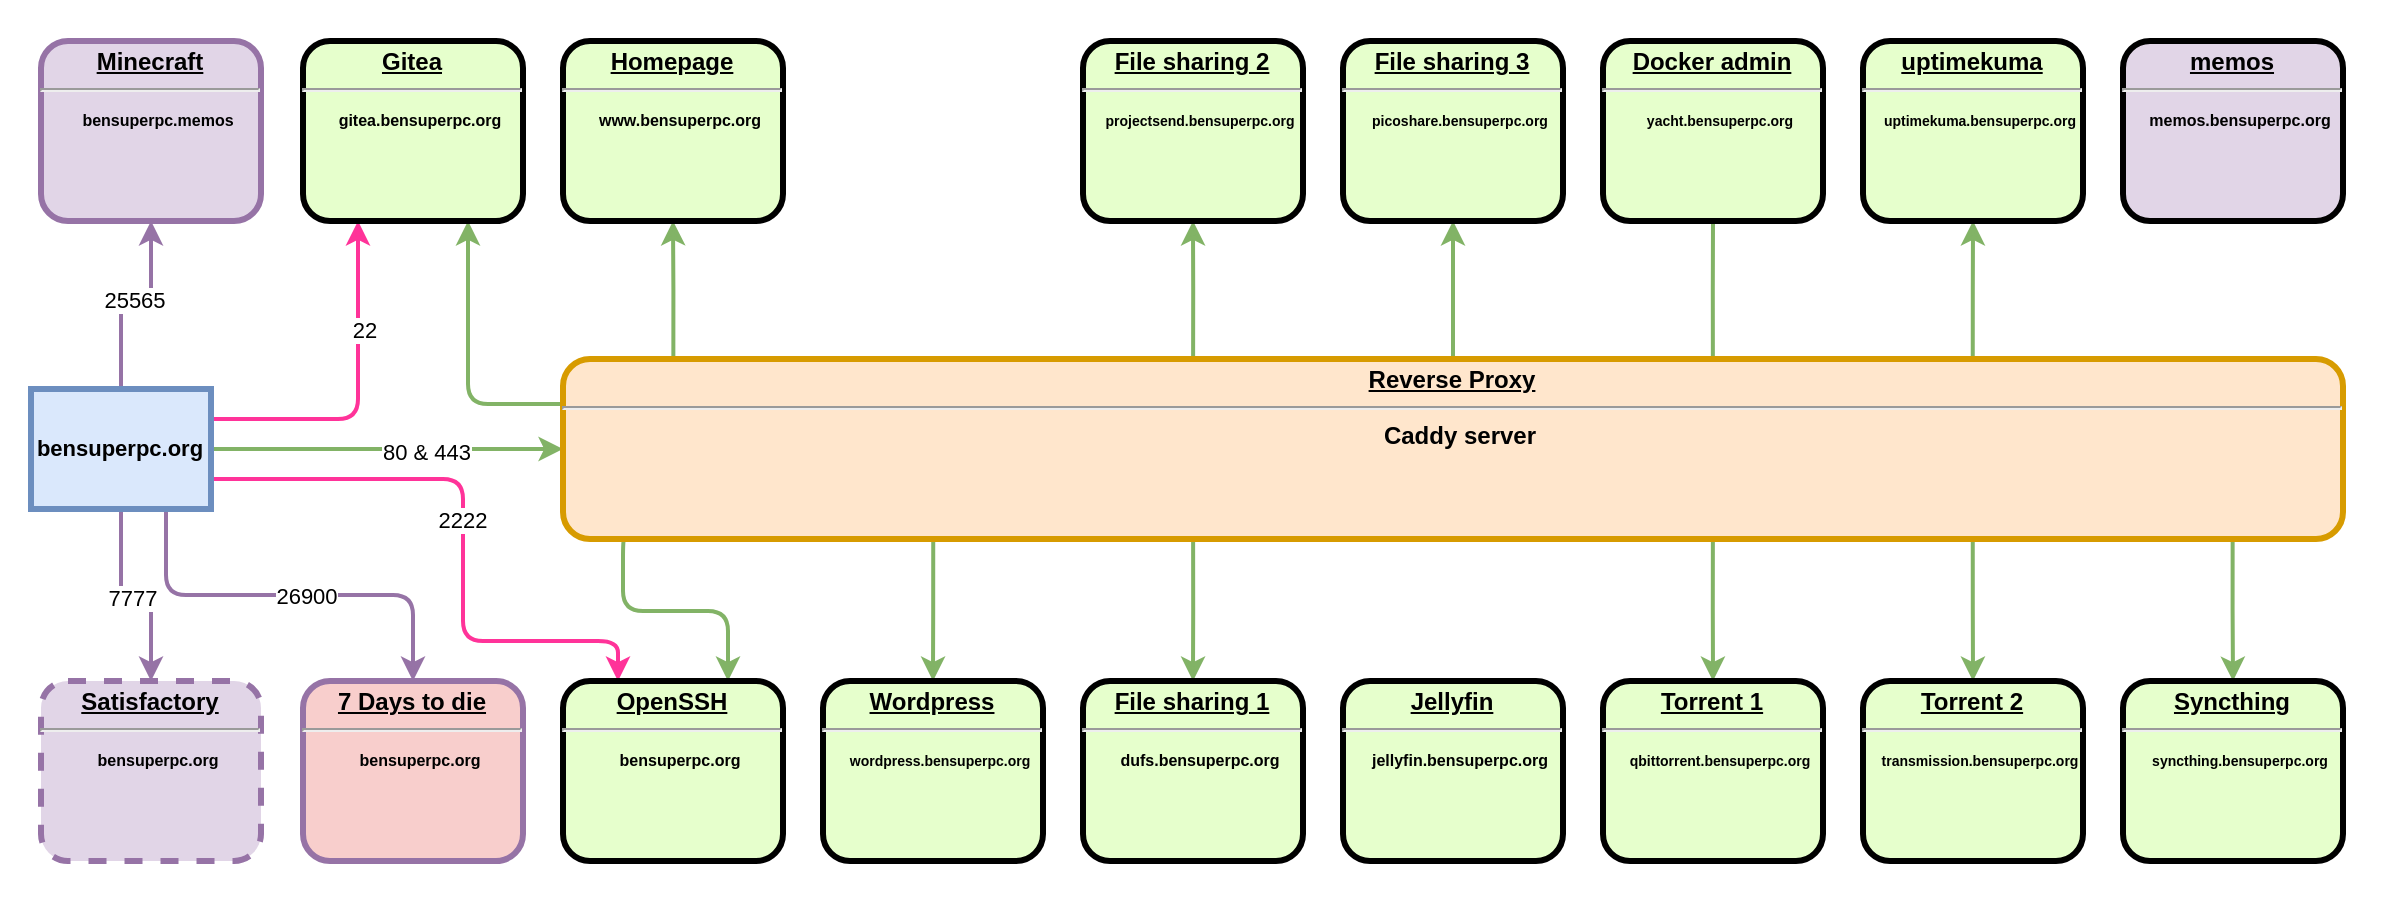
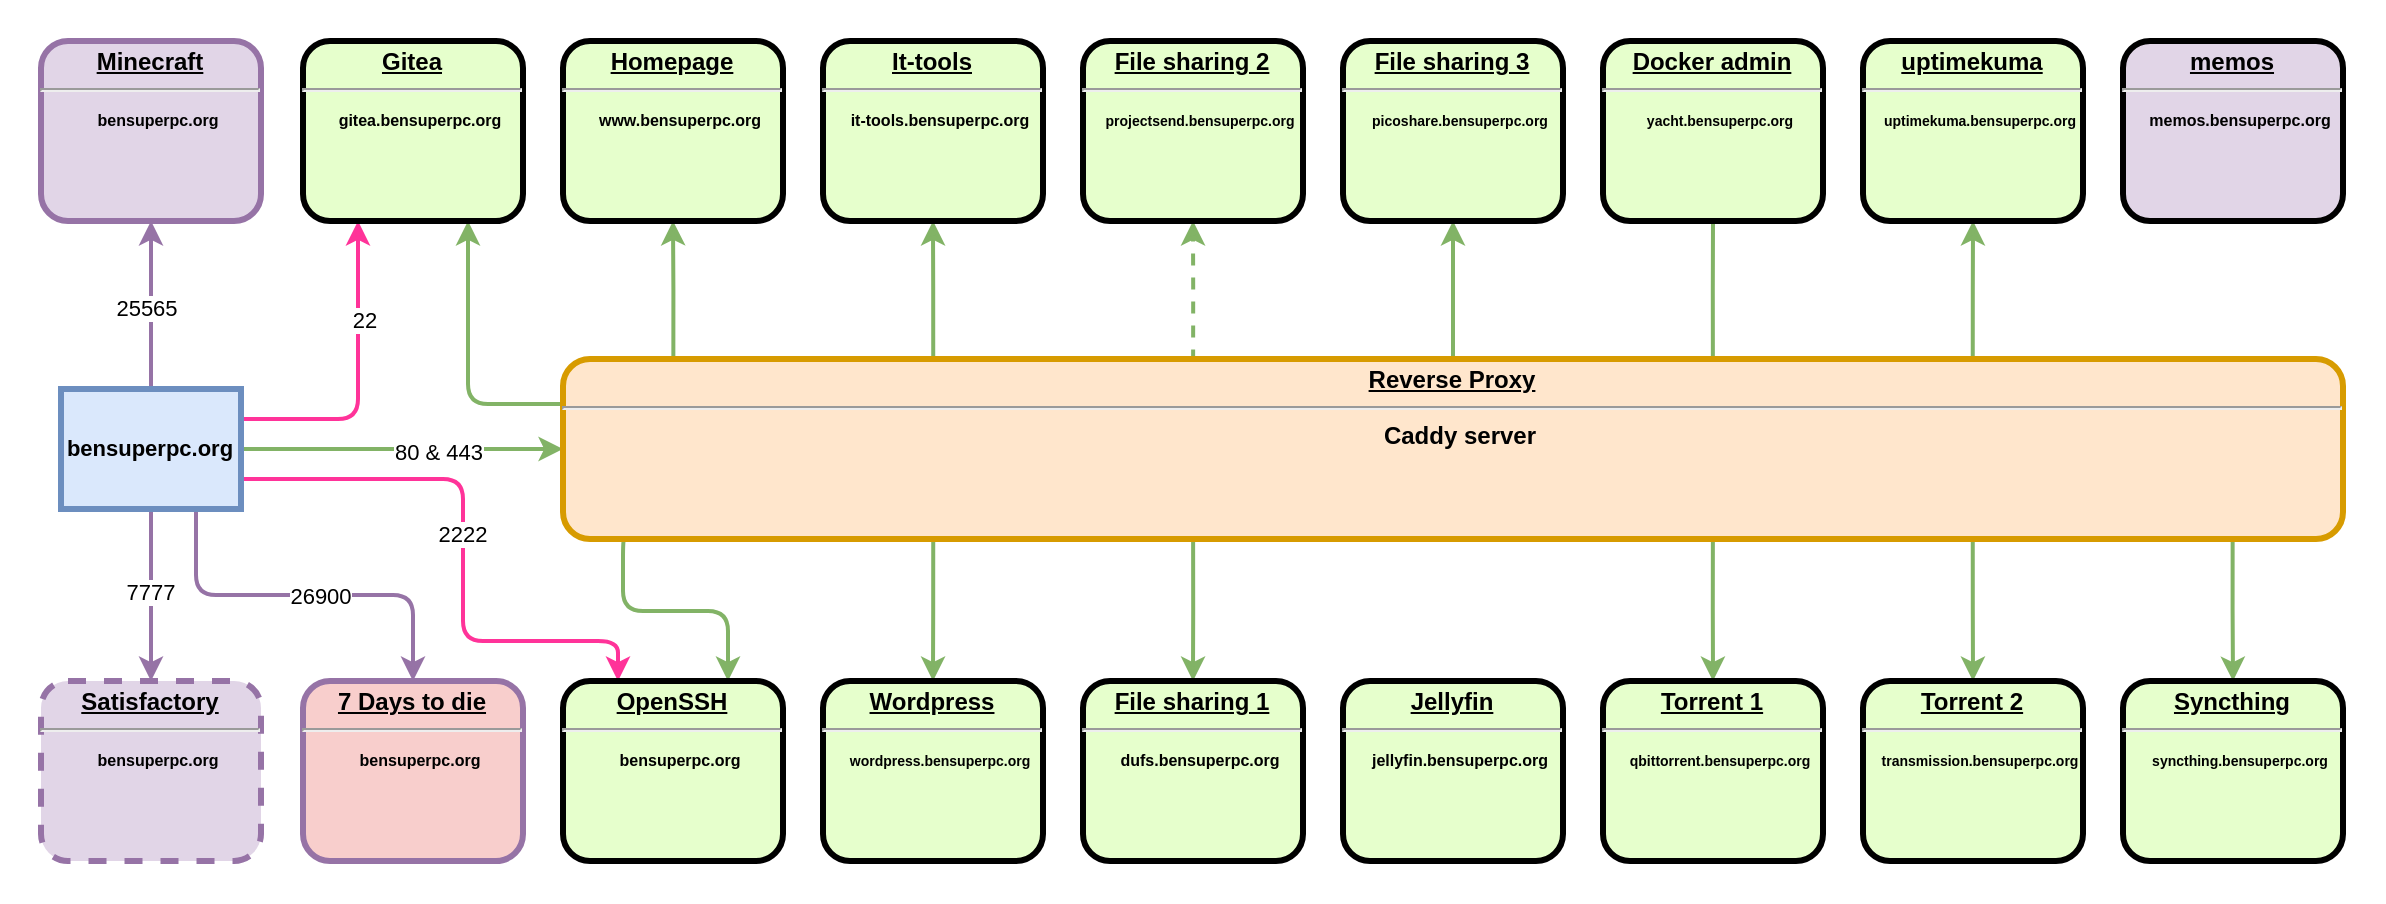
(151, 41) -> (151, 41)
none -> (933, 131)
none -> (933, 297)
(1193, 343) -> (1193, 343)
(121, 449) -> (151, 449)
